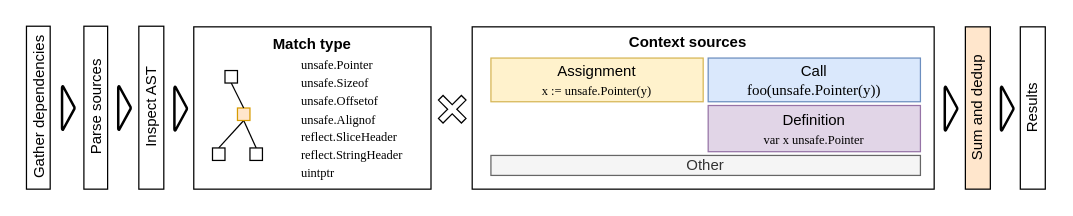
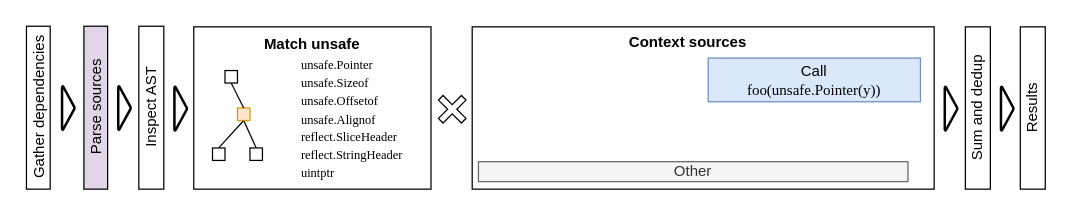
(312, 44) -> (312, 44)
(597, 80) -> none
(95, 108) -> (95, 108)
(978, 108) -> (978, 108)
(814, 129) -> none
(706, 166) -> (693, 172)
